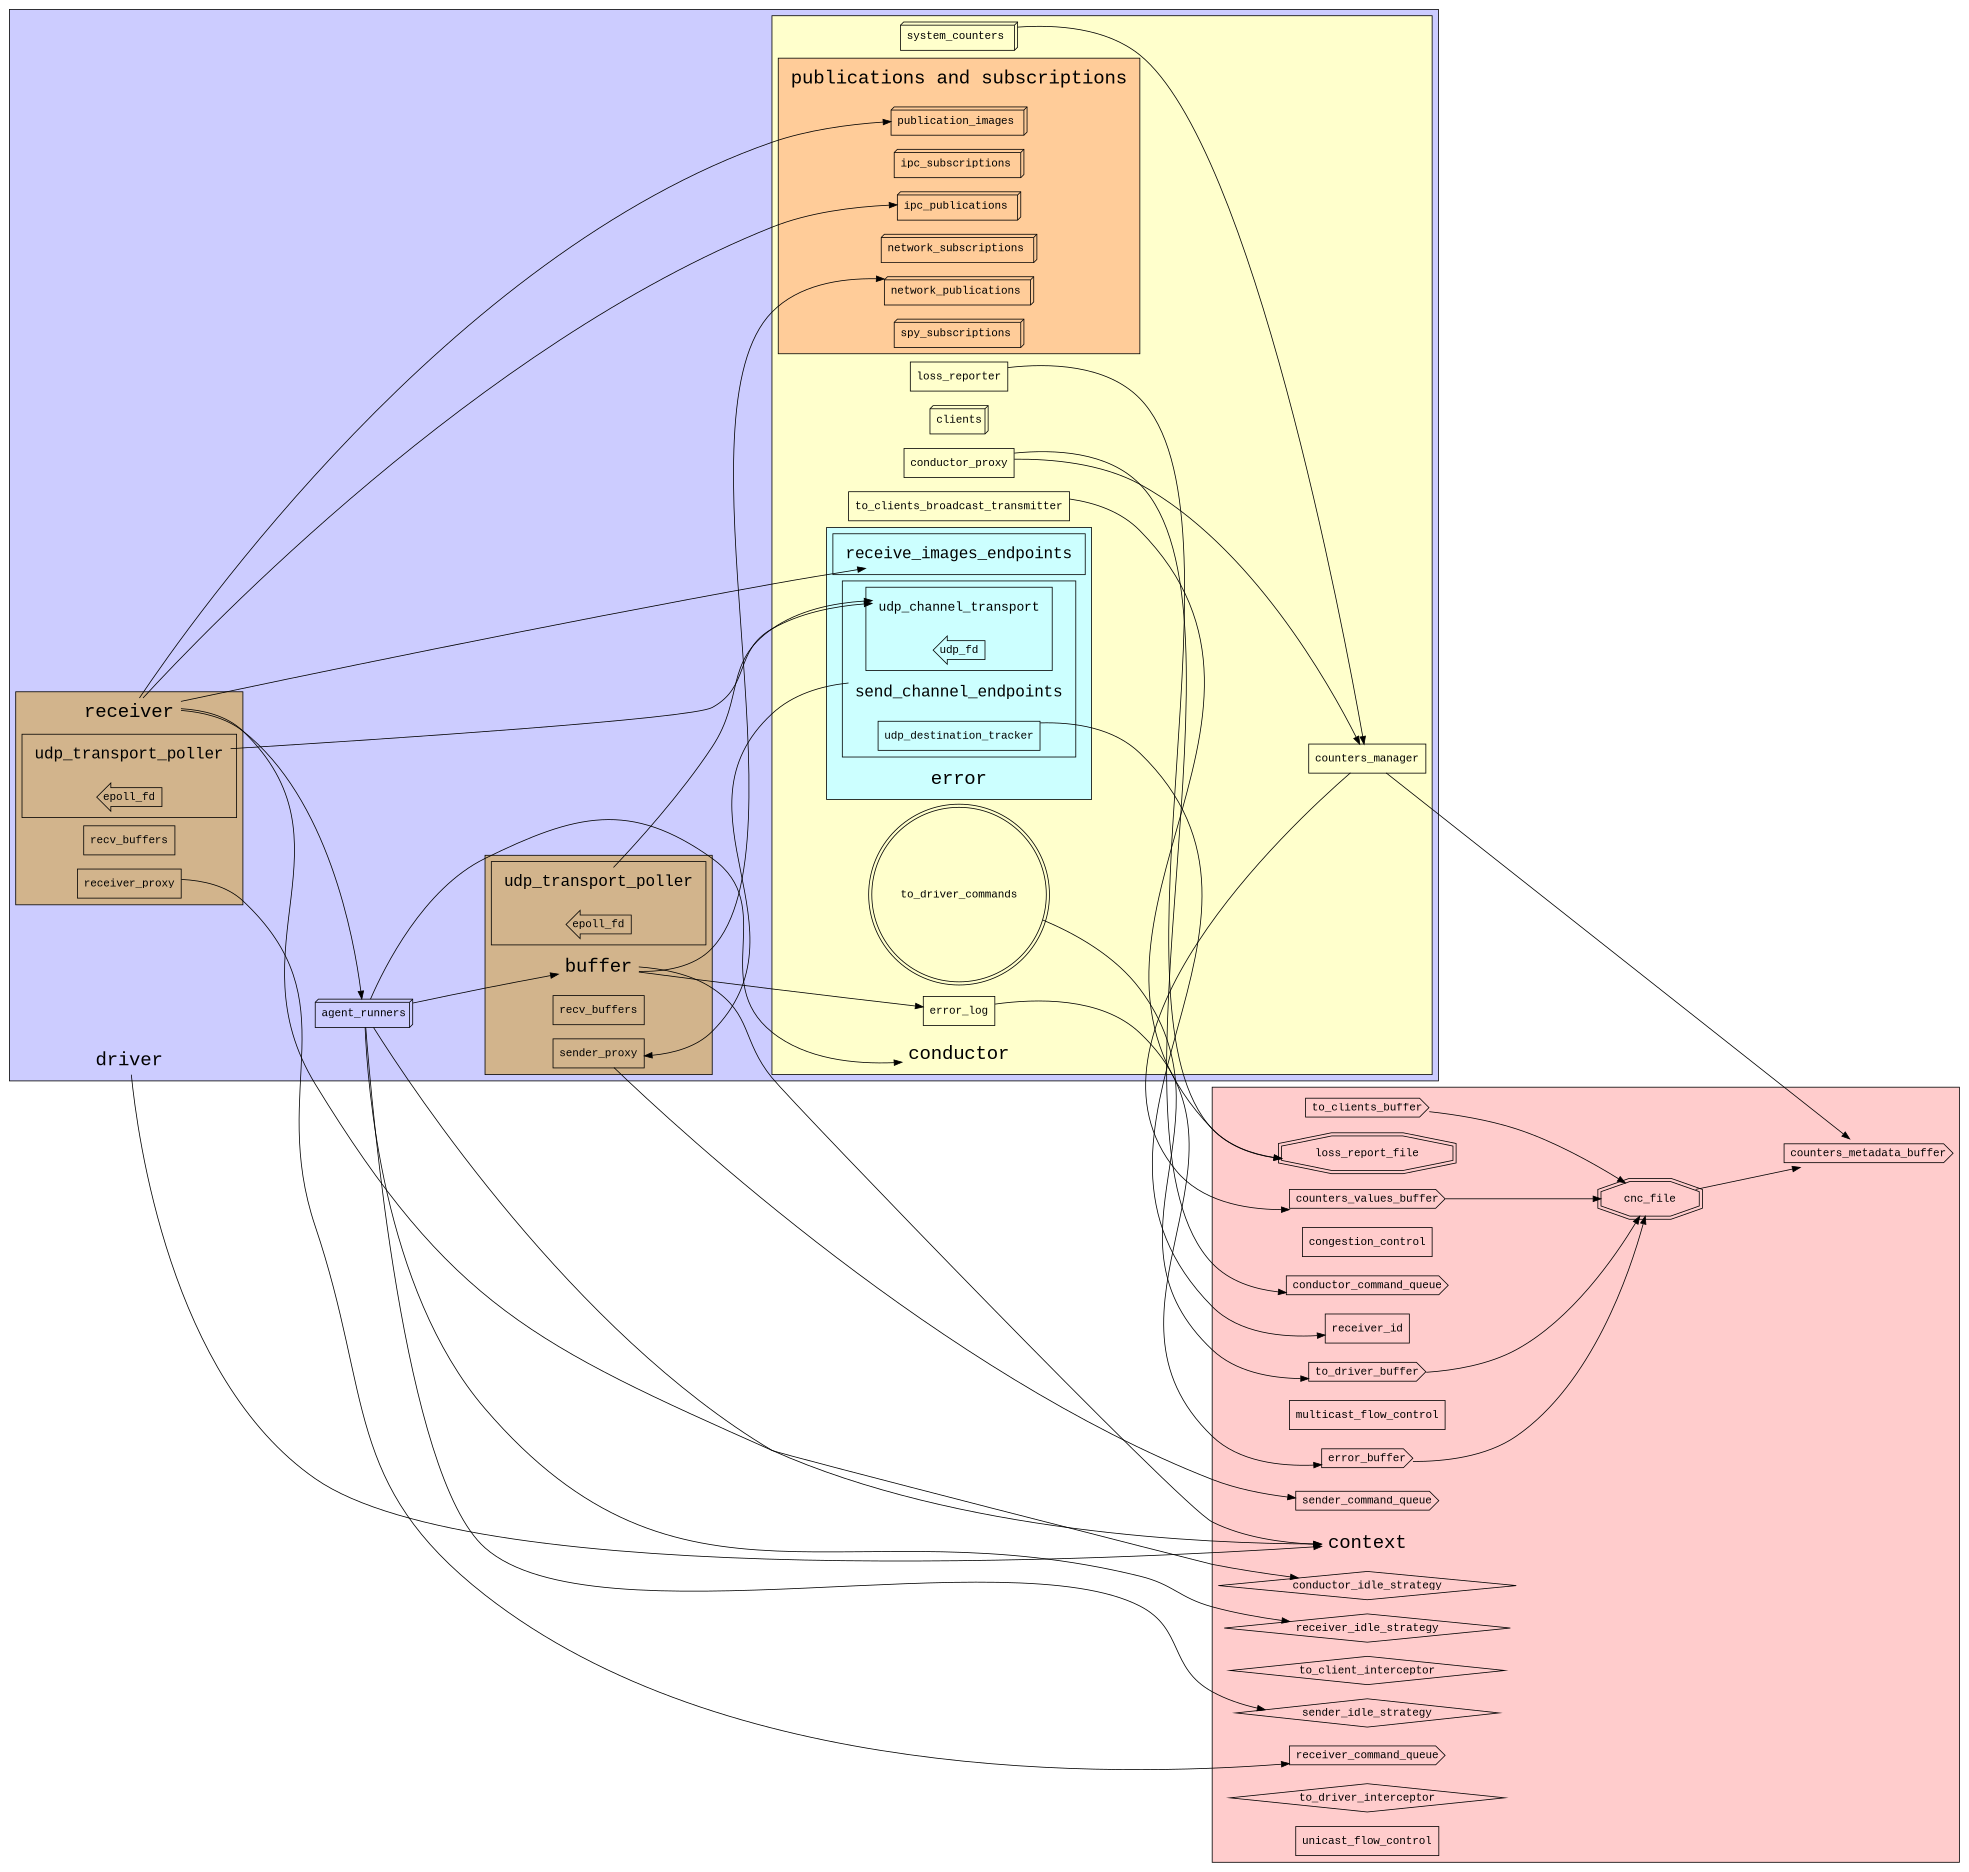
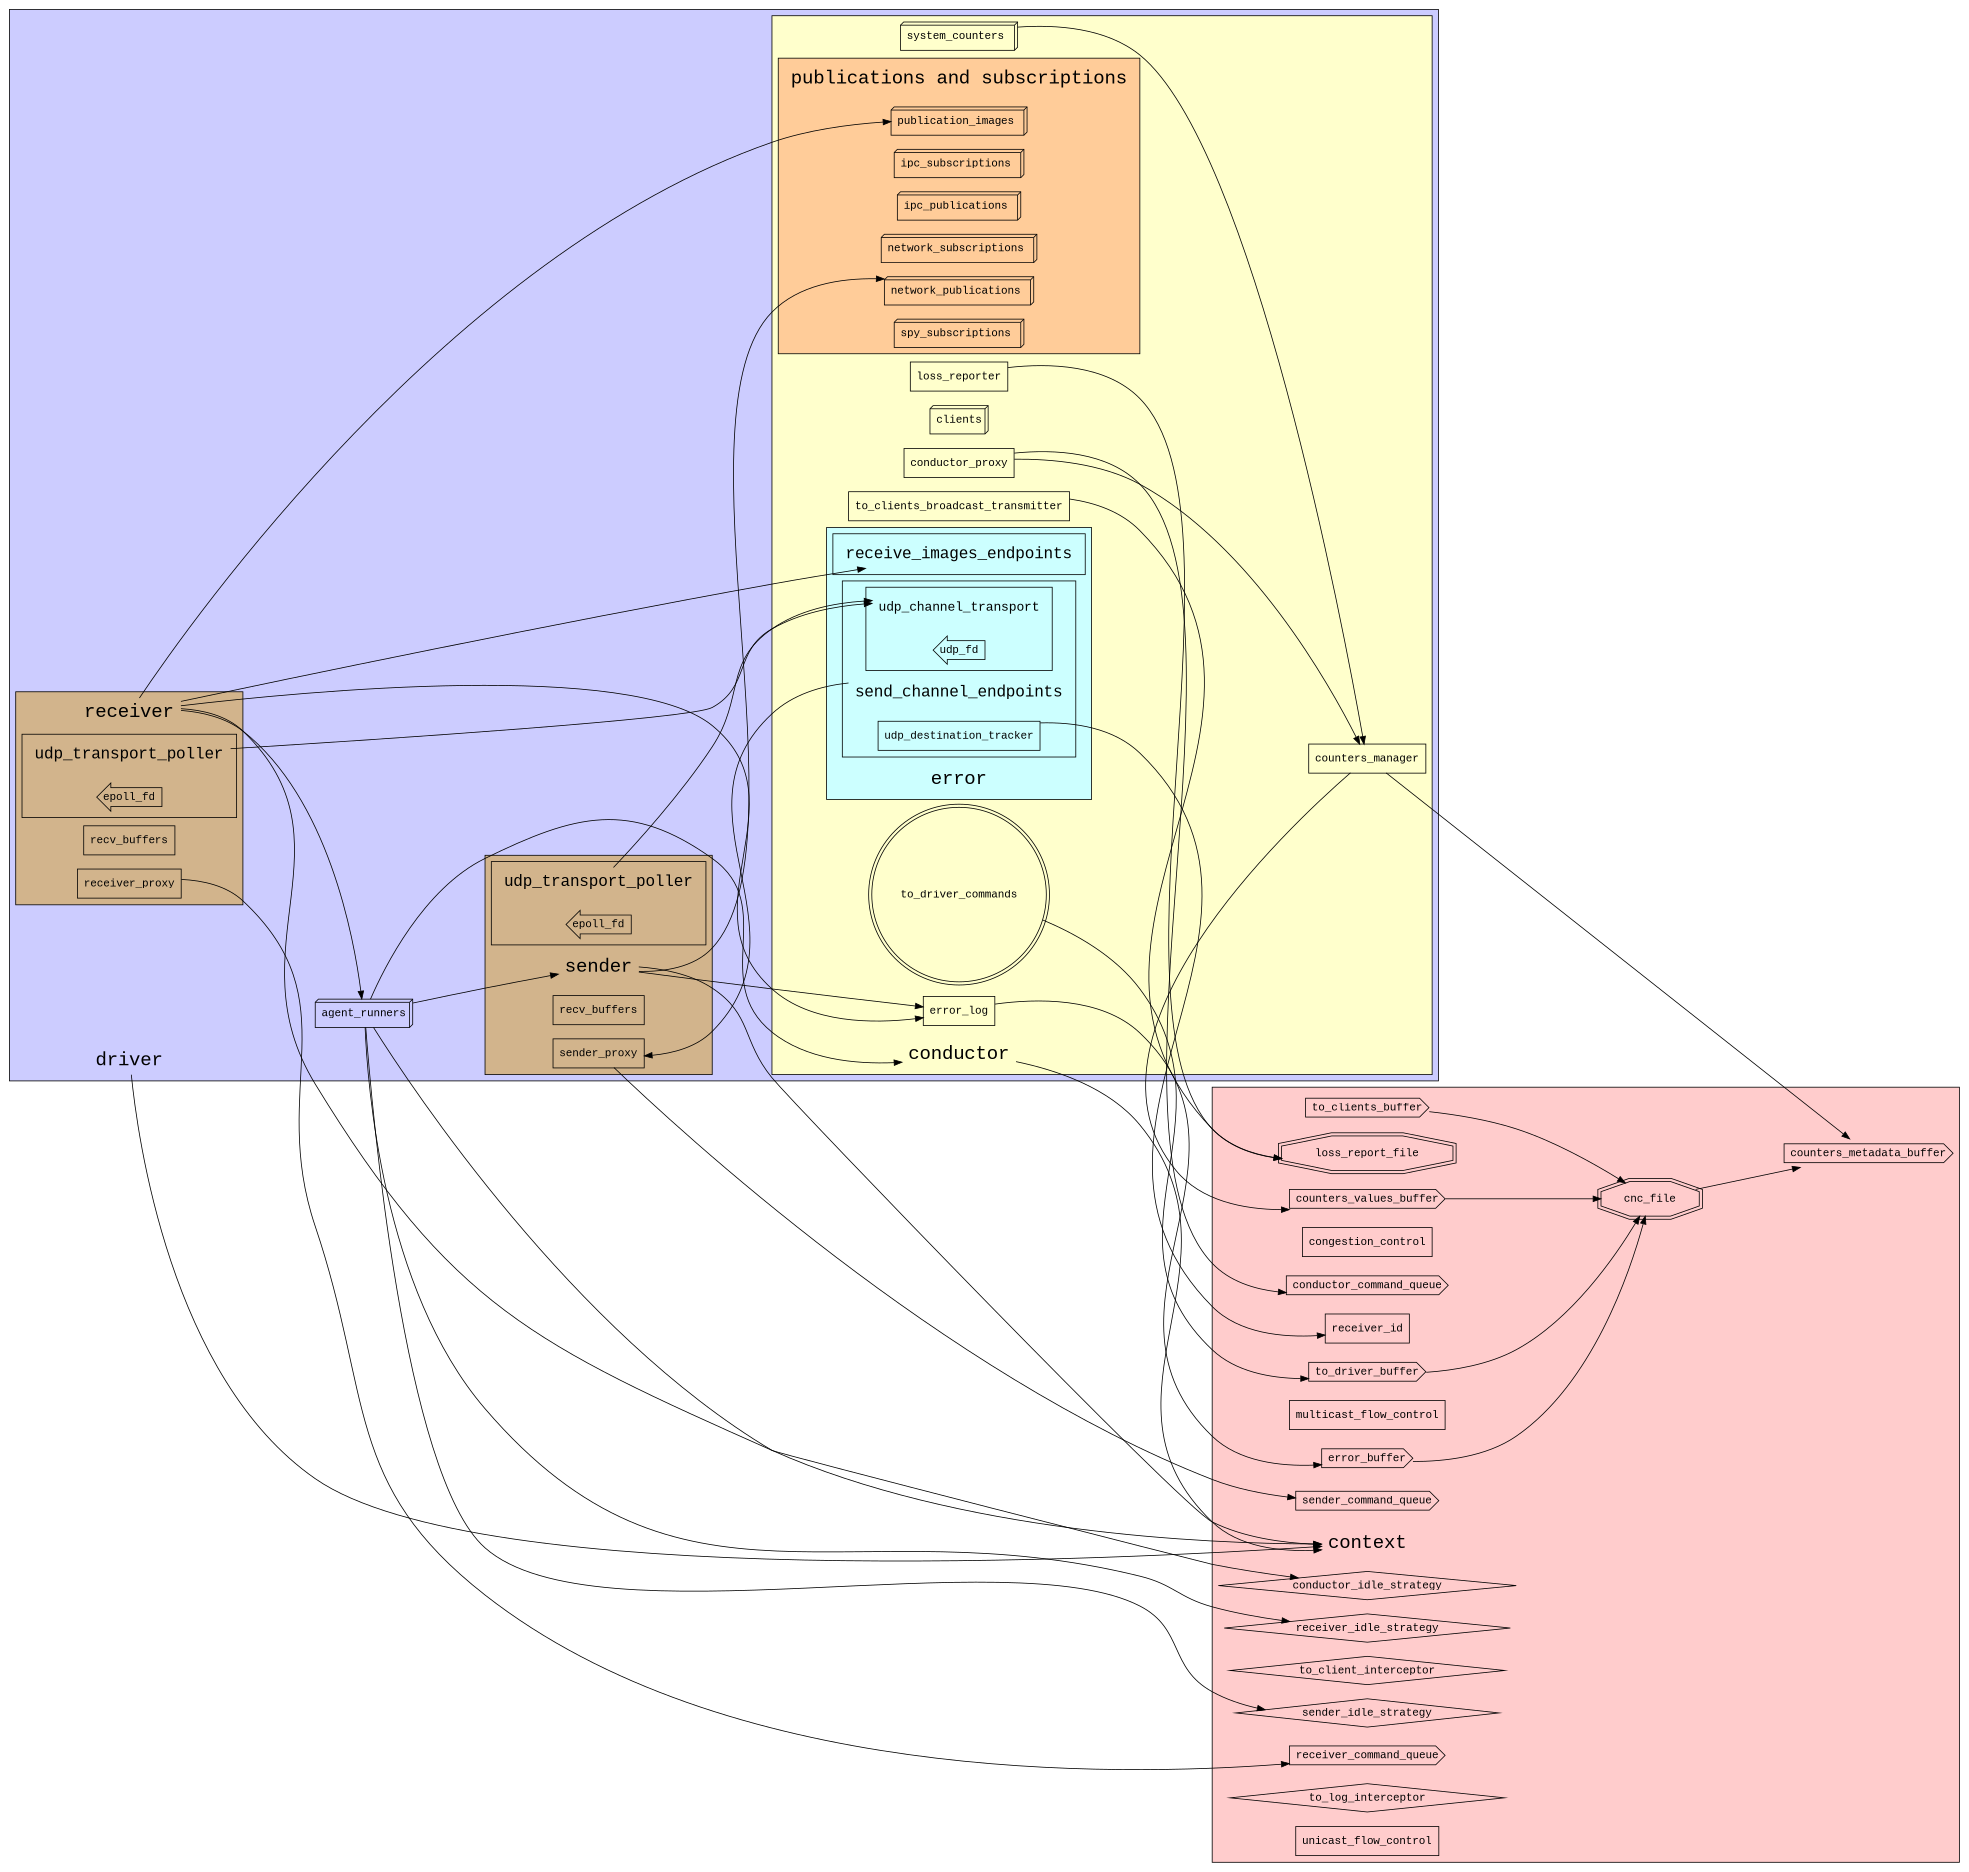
(482, 395) -> (666, 704)
(599, 967) -> (599, 967)
none -> (1173, 1309)
(1367, 1798) -> (1367, 1798)
